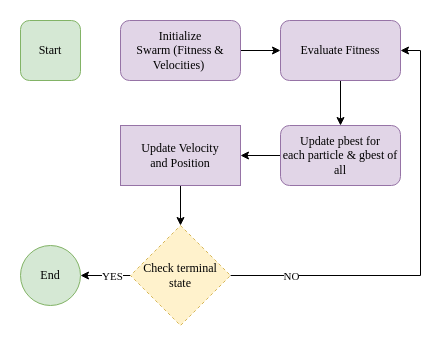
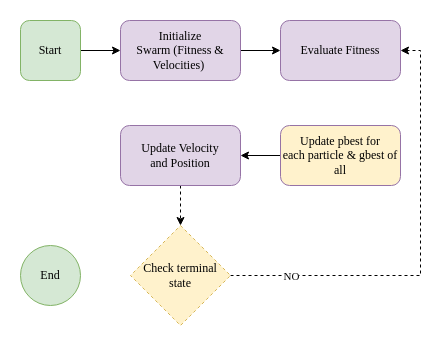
none -> (97, 51)
(341, 100) -> none
(181, 156) -> (181, 156)
(341, 156) -> (341, 156)
(181, 201) -> (181, 201)
(421, 219) -> (421, 219)
(109, 276) -> none
